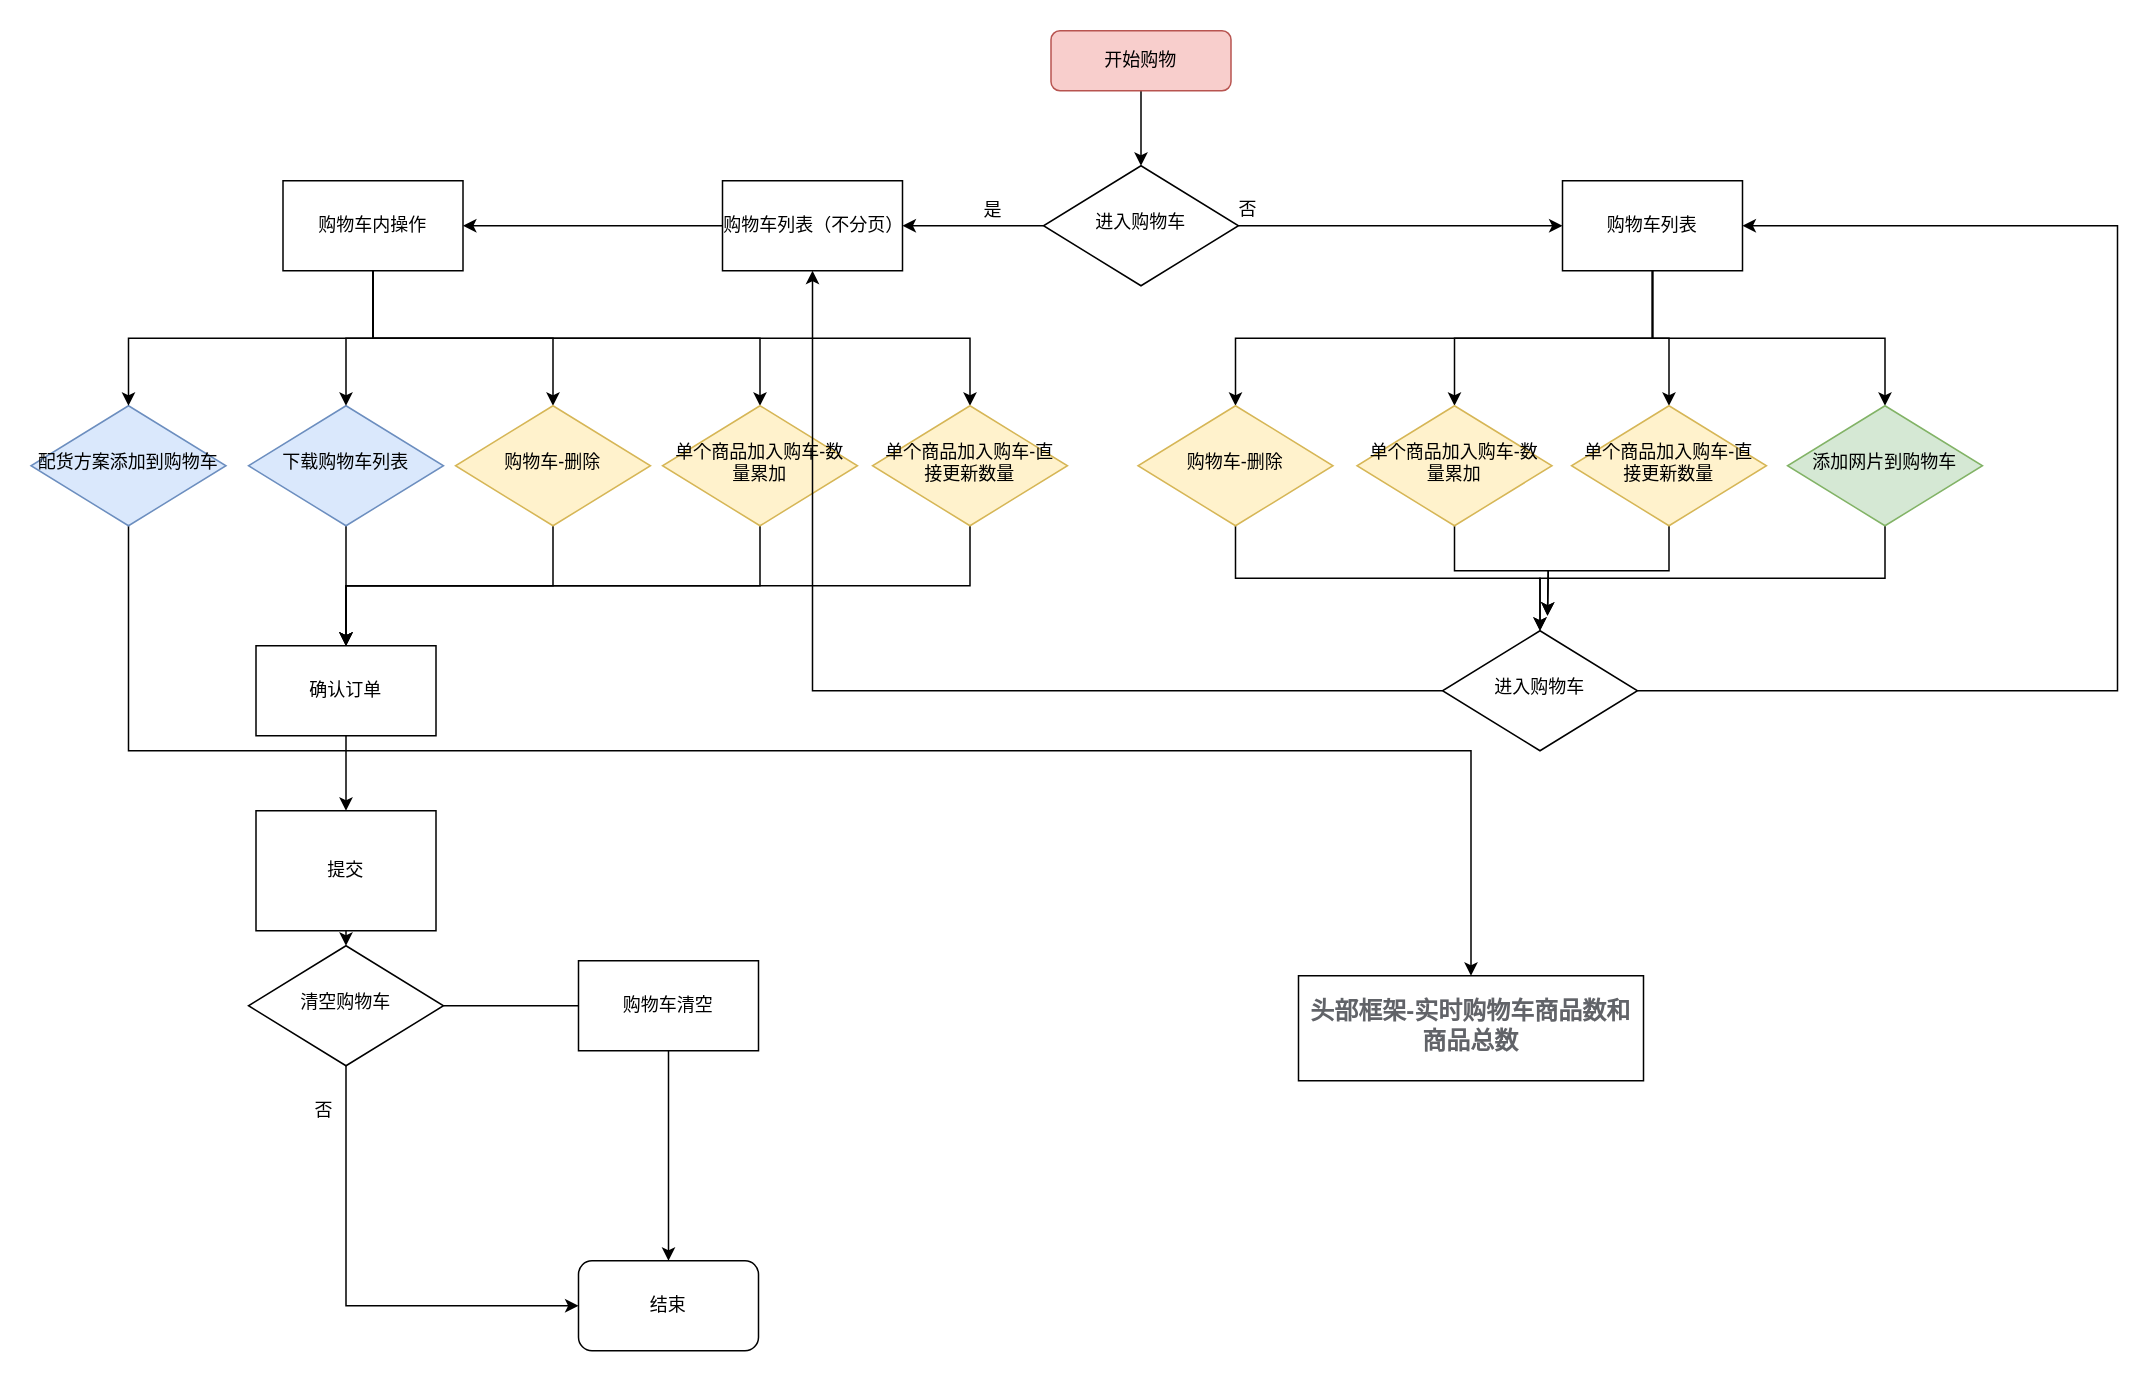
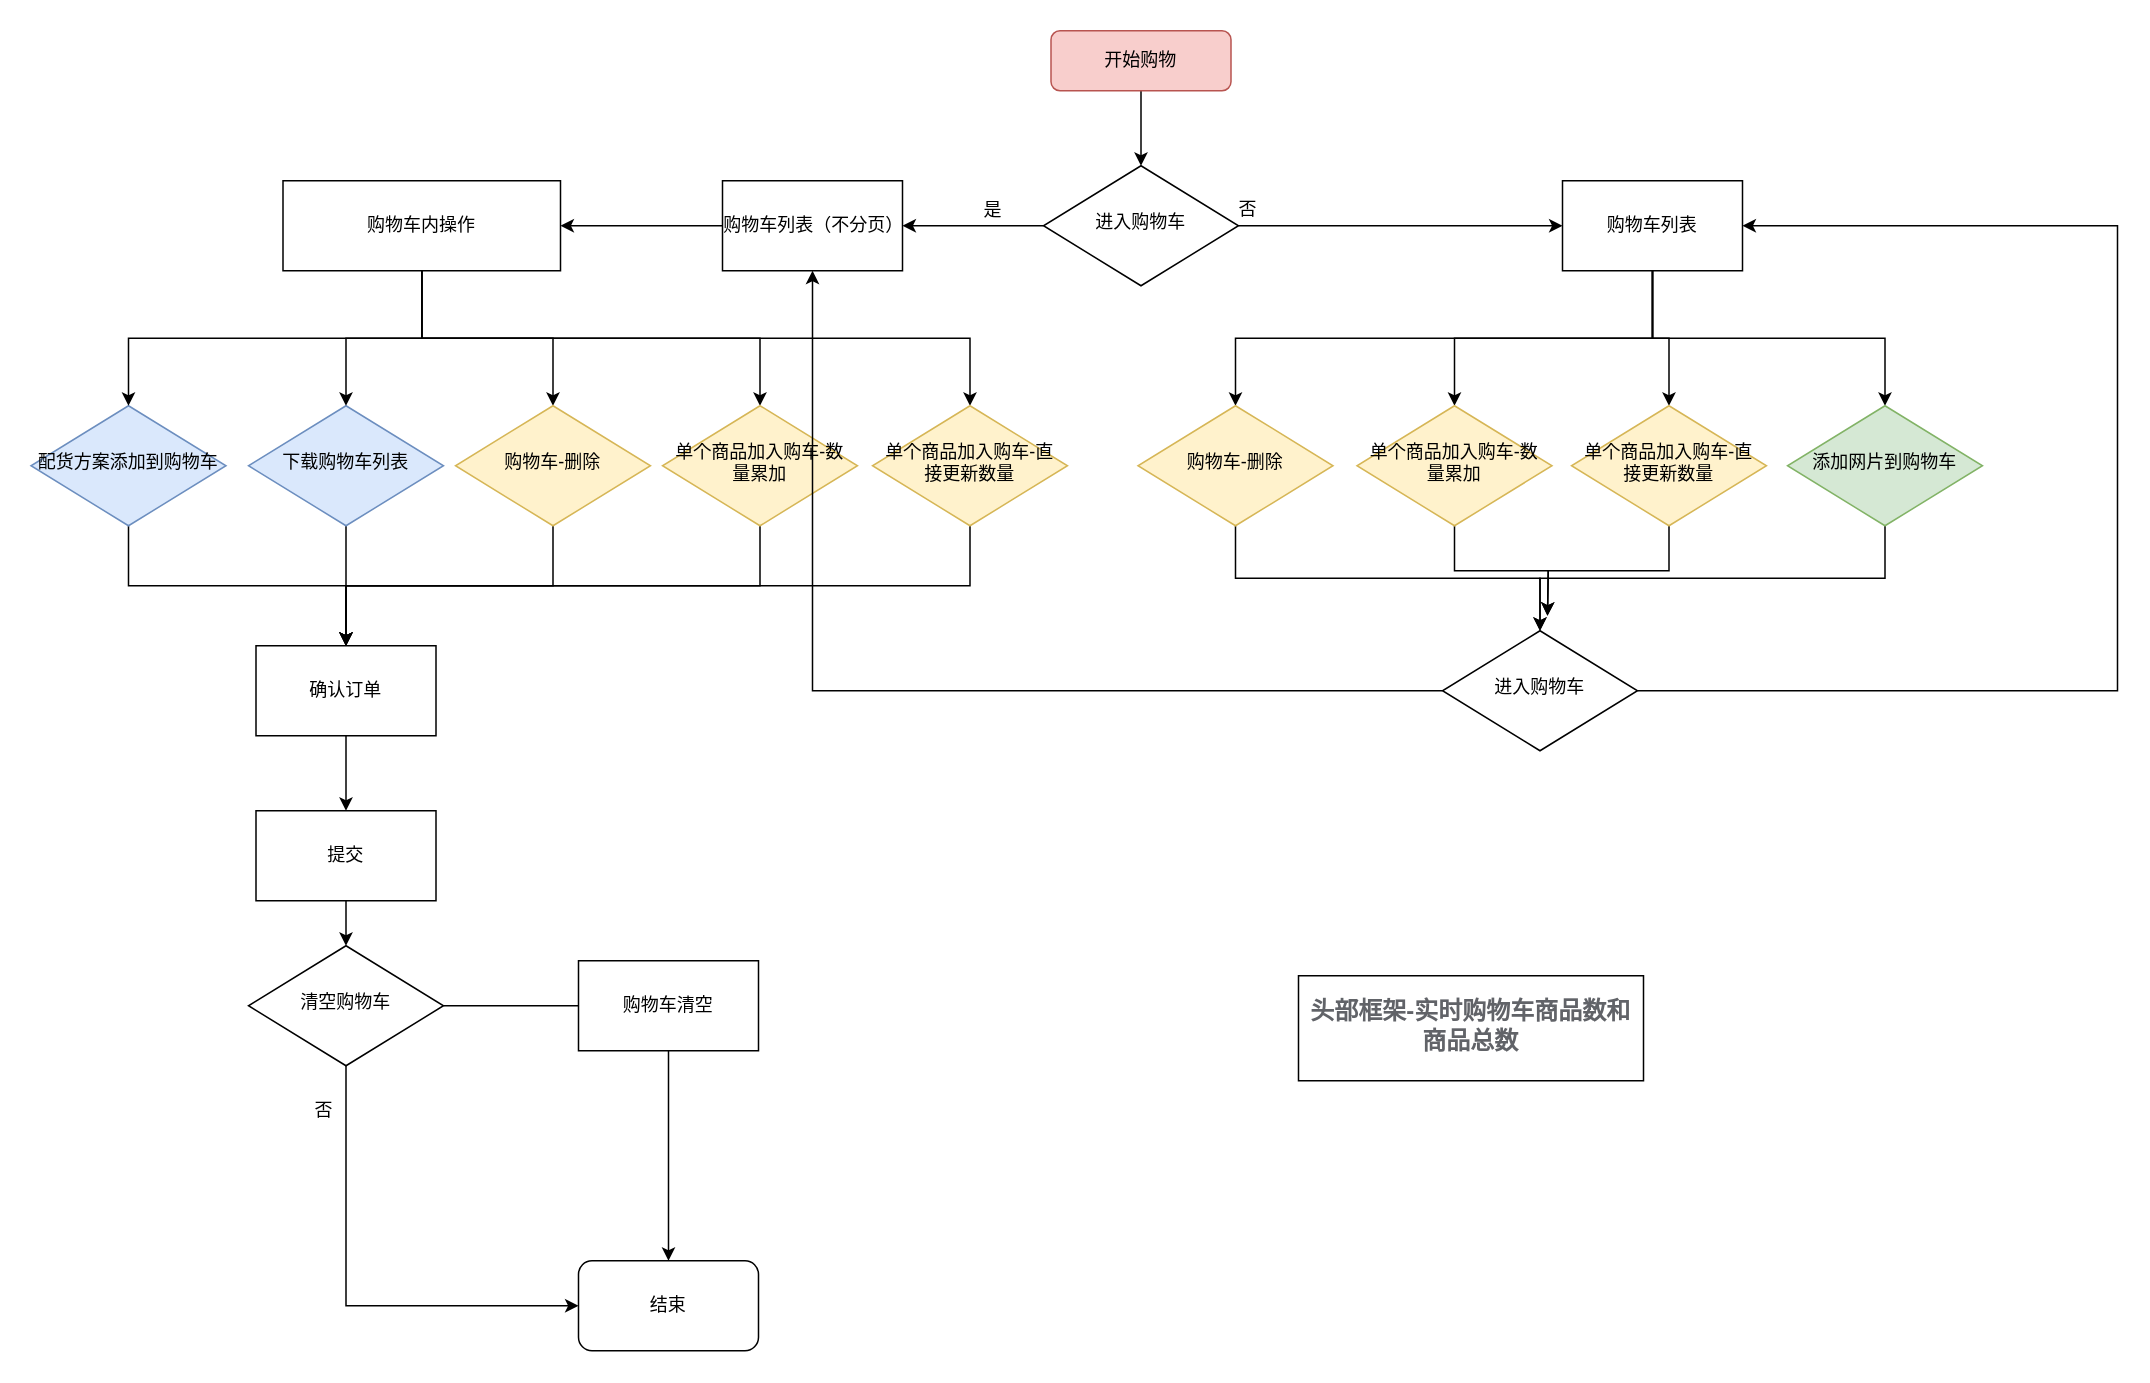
(373, 226) -> (422, 226)
(823, 751) -> (233, 586)
(346, 871) -> (346, 856)
